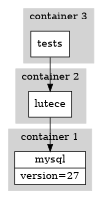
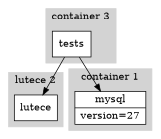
(51, 77) -> (36, 81)
(50, 133) -> (89, 73)
